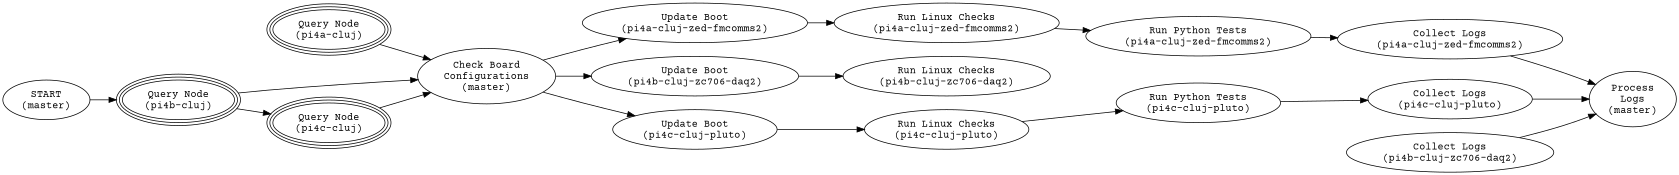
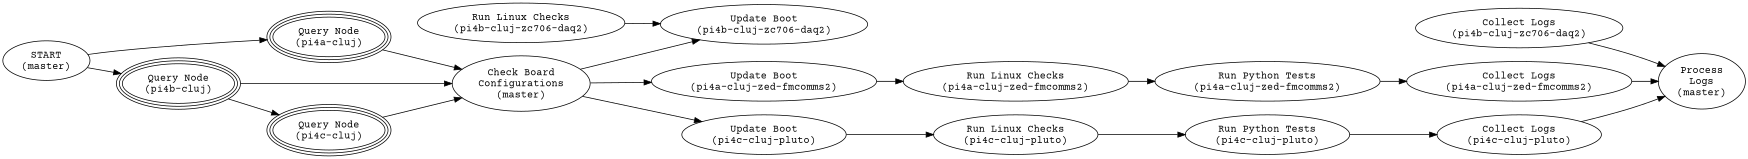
none -> (174, 46)
(817, 76) -> (639, 24)
